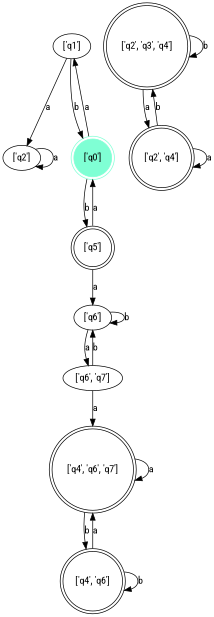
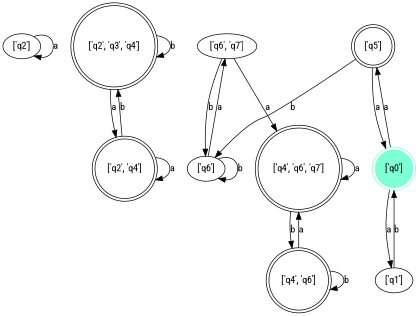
(48, 99) -> none
(87, 208) -> (386, 107)
(95, 287) -> (293, 107)
